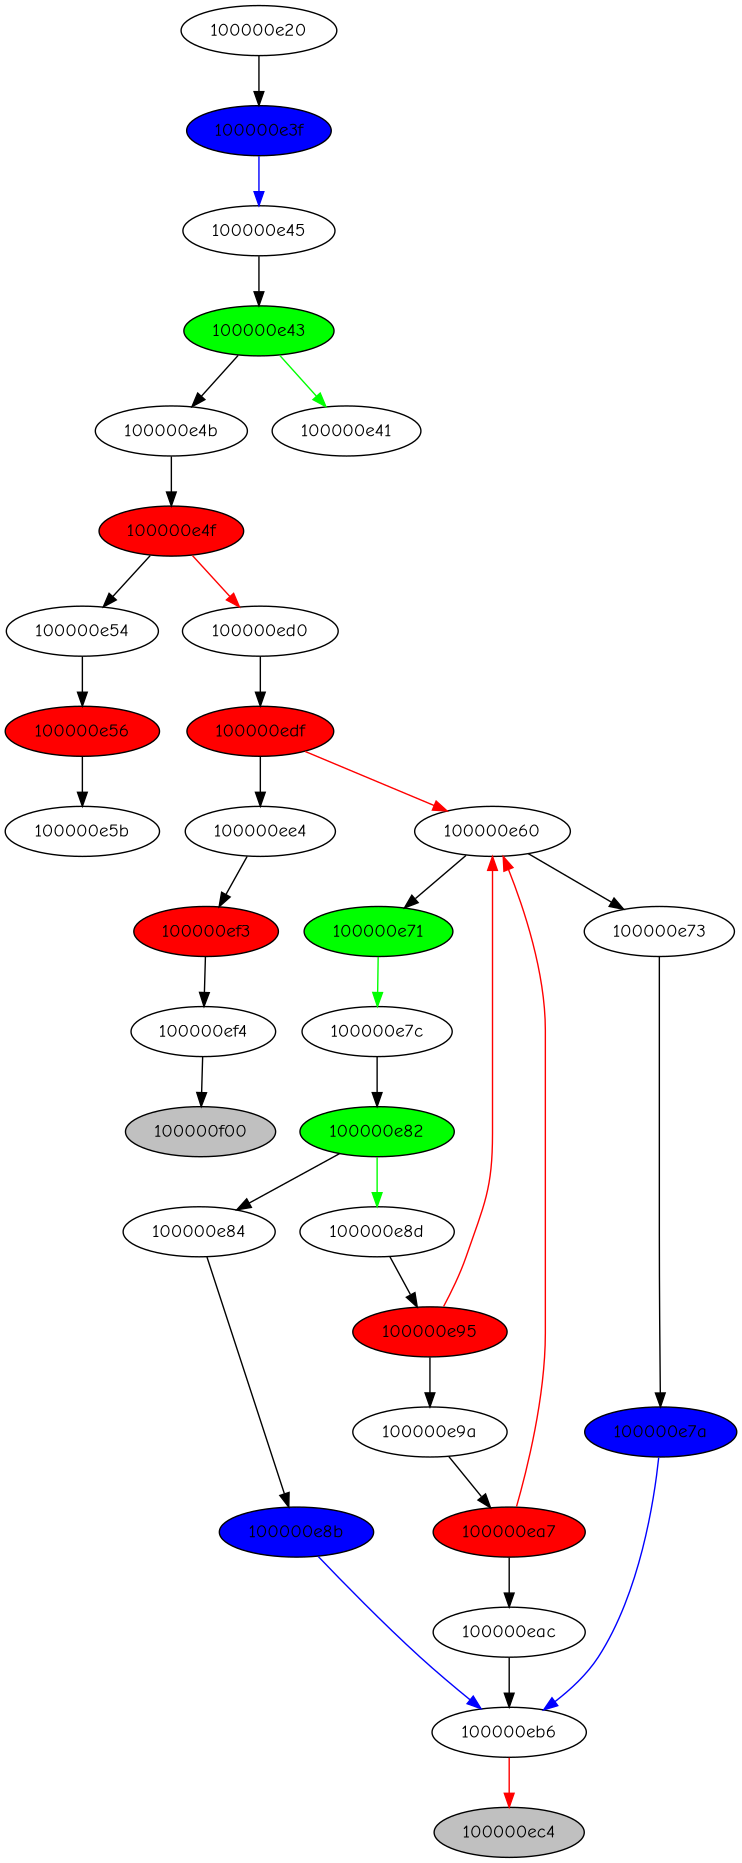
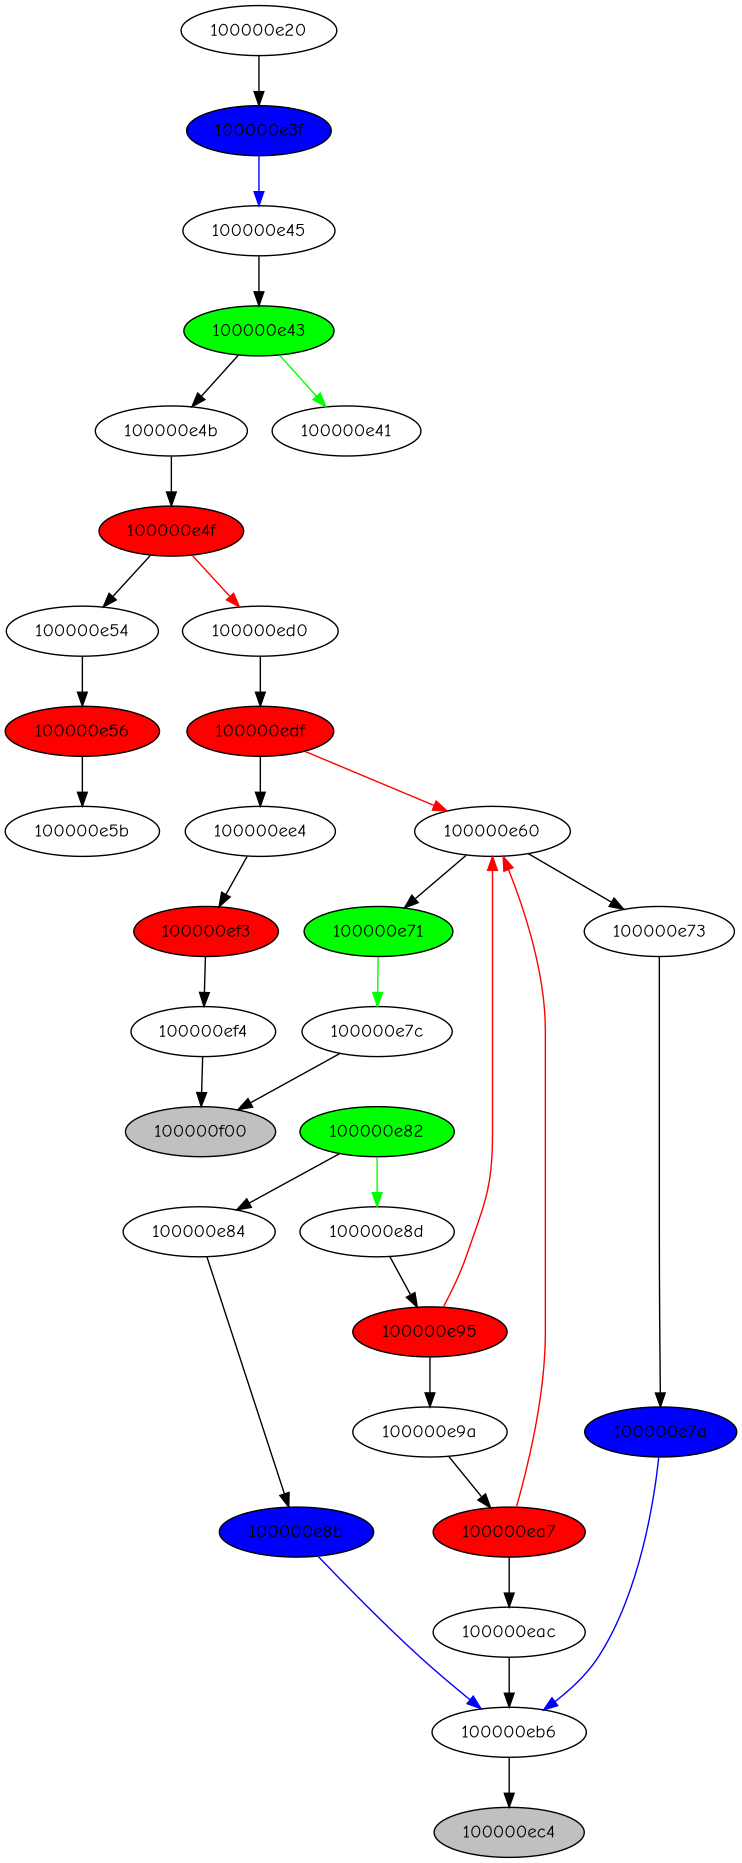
(377, 1075) -> (295, 1078)
(509, 1776) -> (509, 1776)
